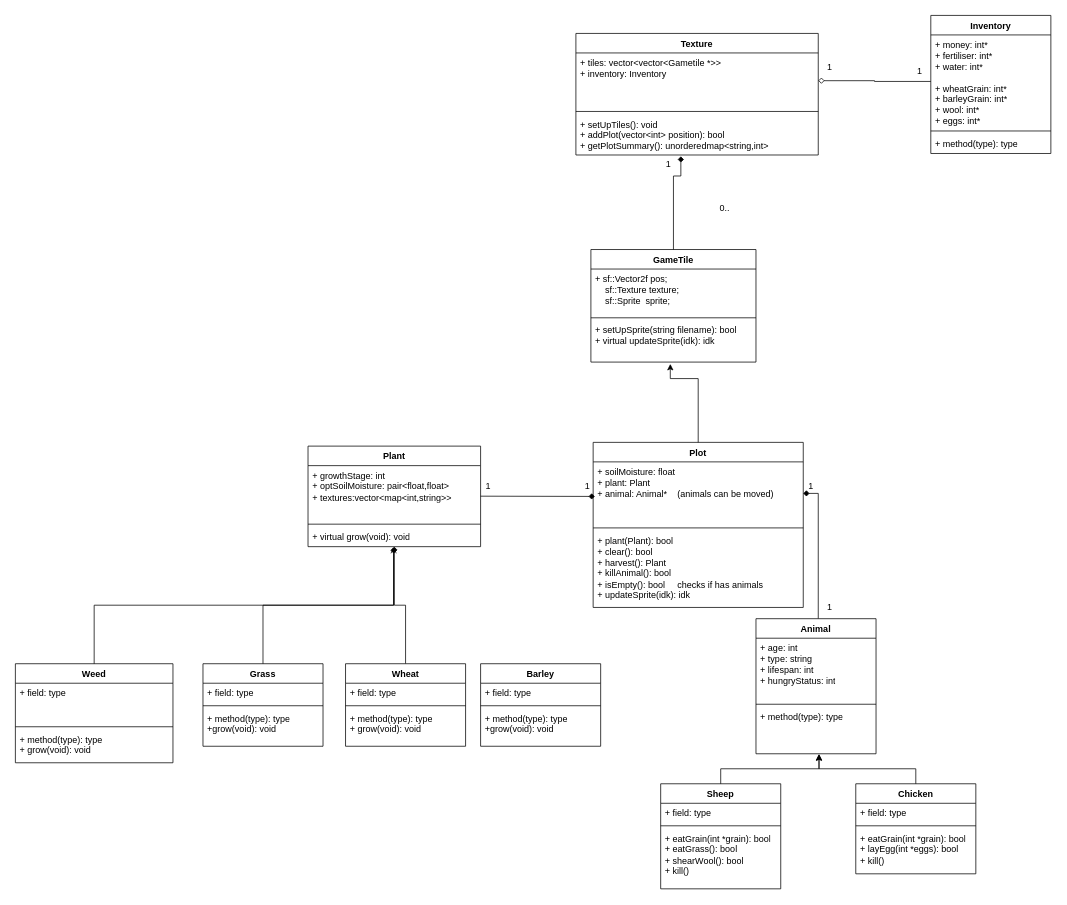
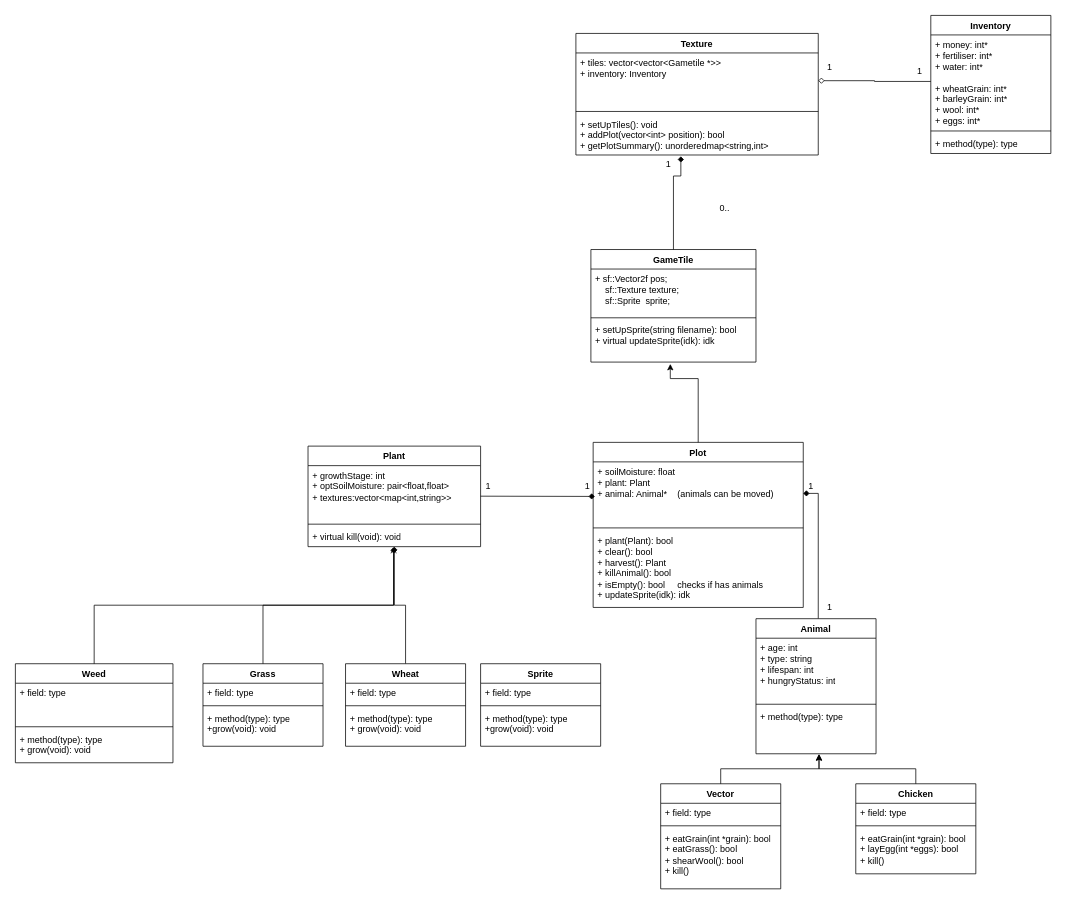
(369, 538) -> (365, 538)
(540, 674) -> (540, 674)
(720, 794) -> (720, 794)
